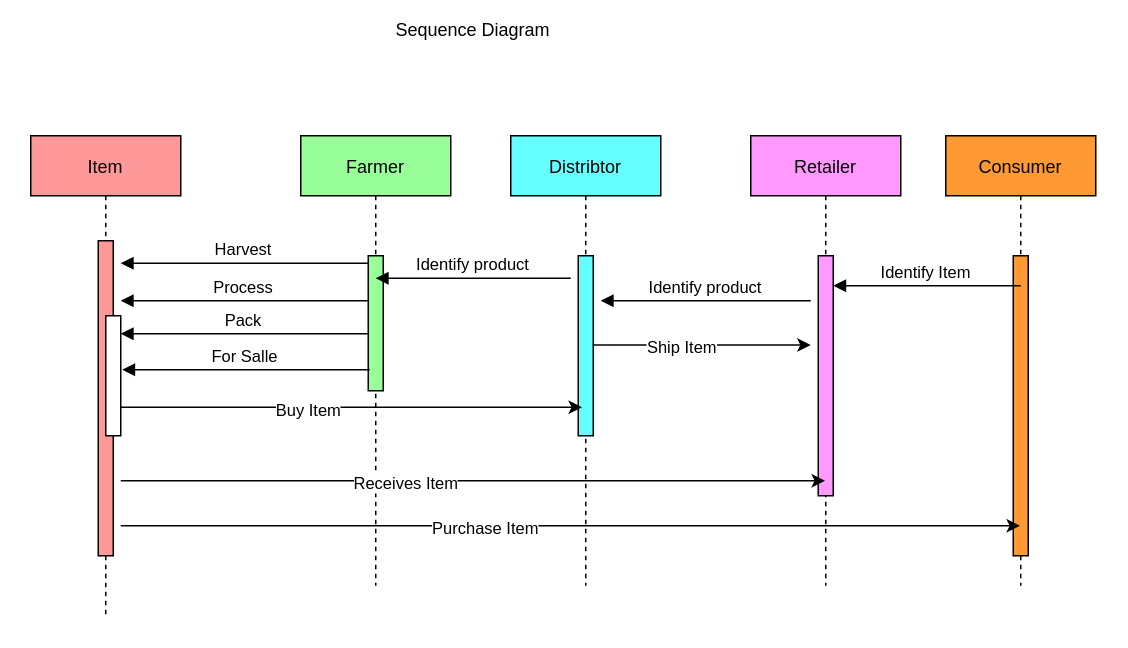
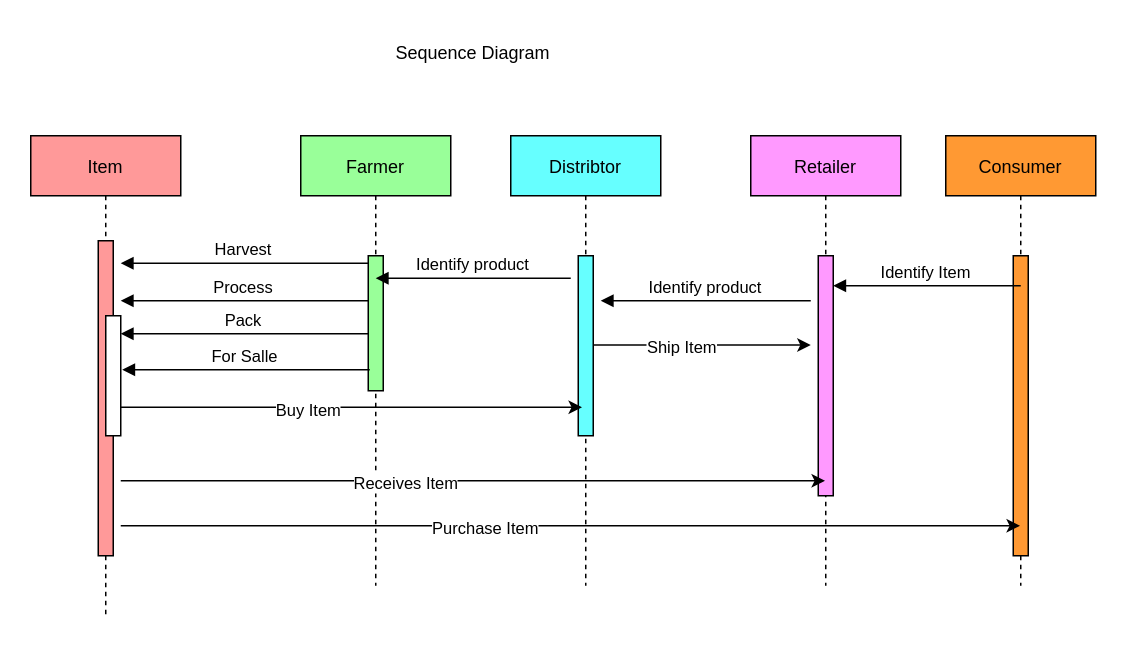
(473, 31) -> (473, 53)
